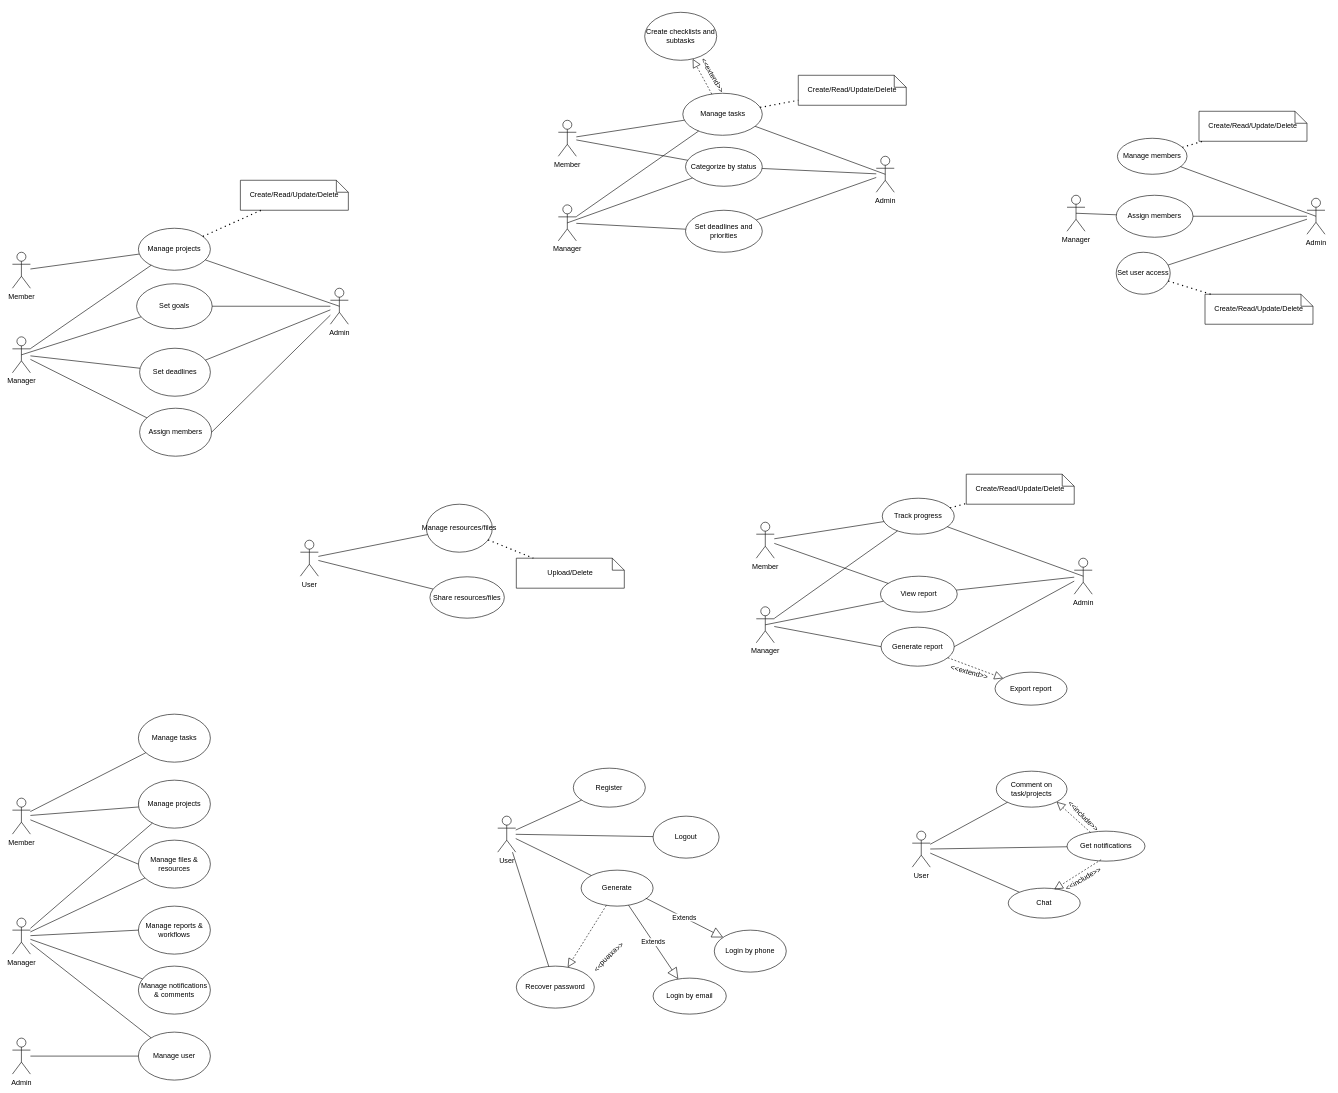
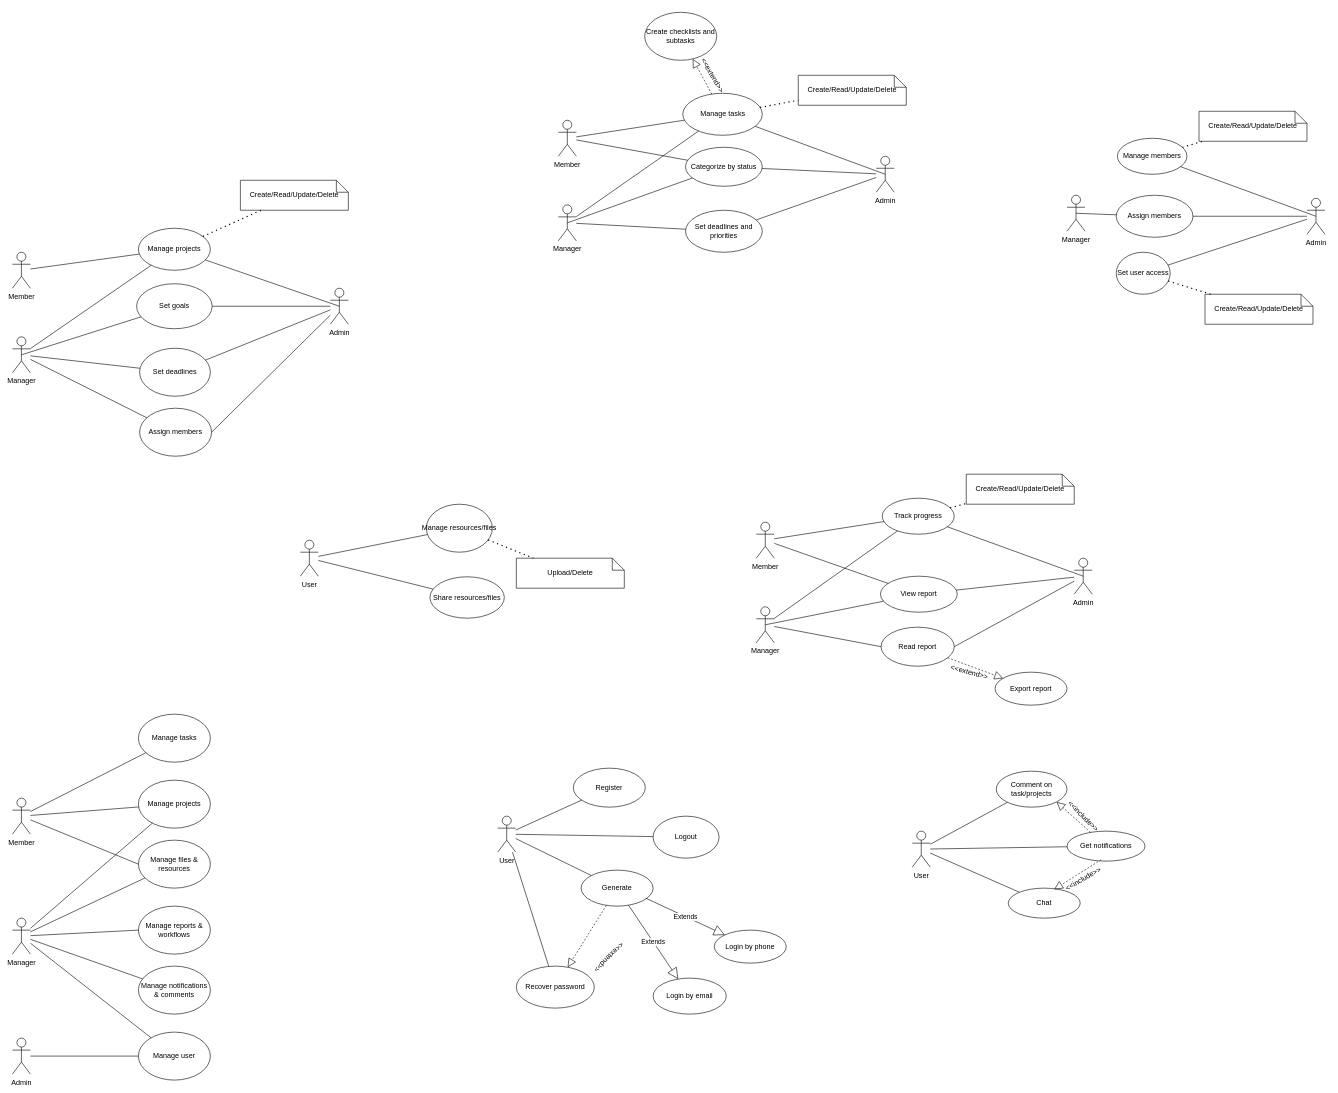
(918, 647) -> (918, 647)
(750, 951) -> (750, 947)
